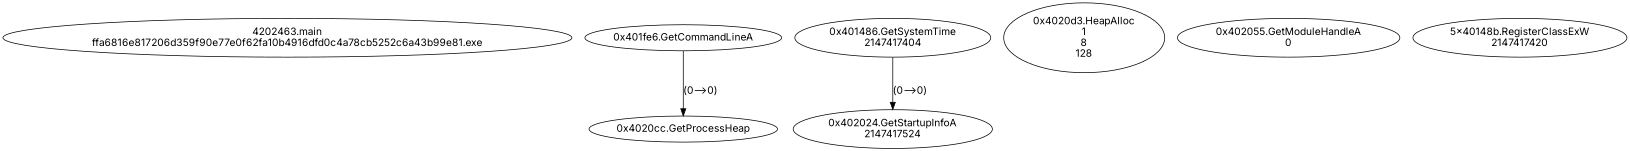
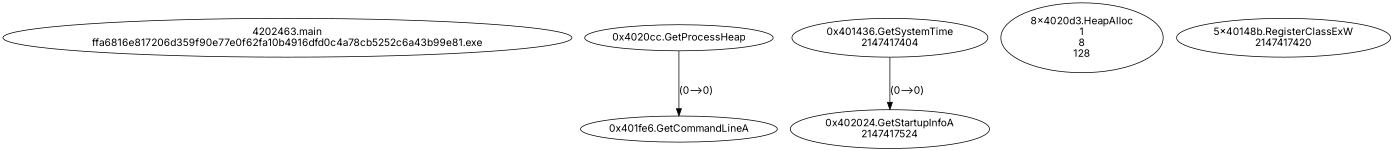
(893, 38) -> (890, 38)
(1084, 38) -> (1082, 38)
(1289, 38) -> none
(683, 80) -> (679, 80)
